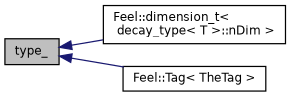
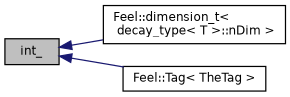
(32, 52) -> (32, 52)
